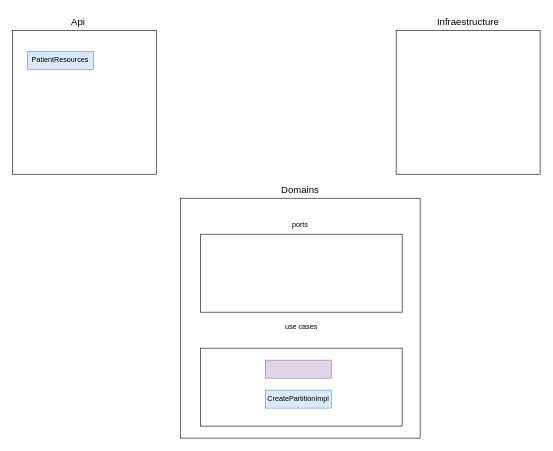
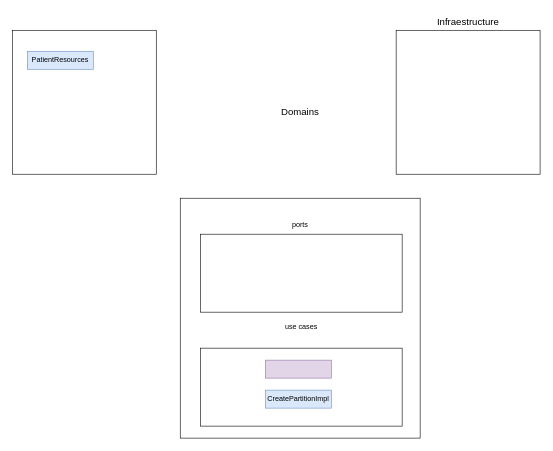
(78, 21) -> none
(300, 189) -> (300, 111)
